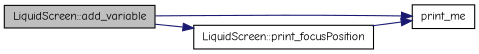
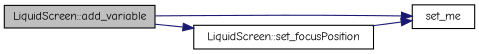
(443, 17) -> (443, 17)
(284, 37) -> (284, 37)
